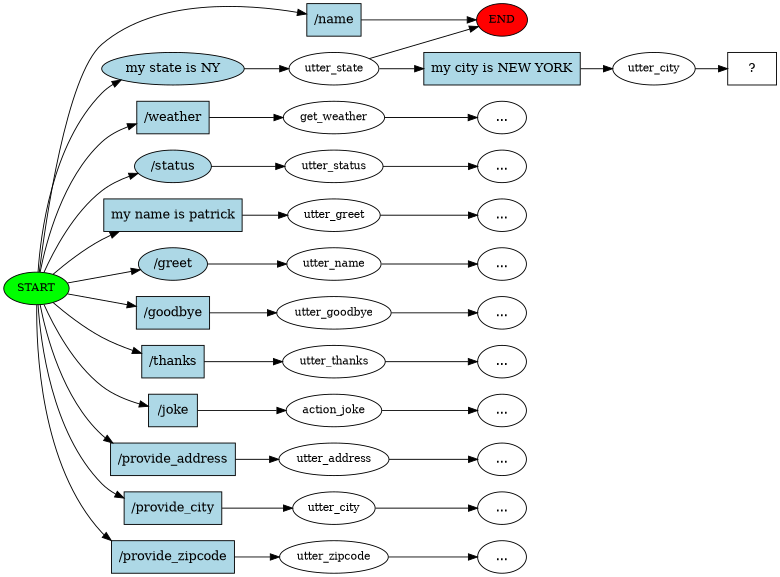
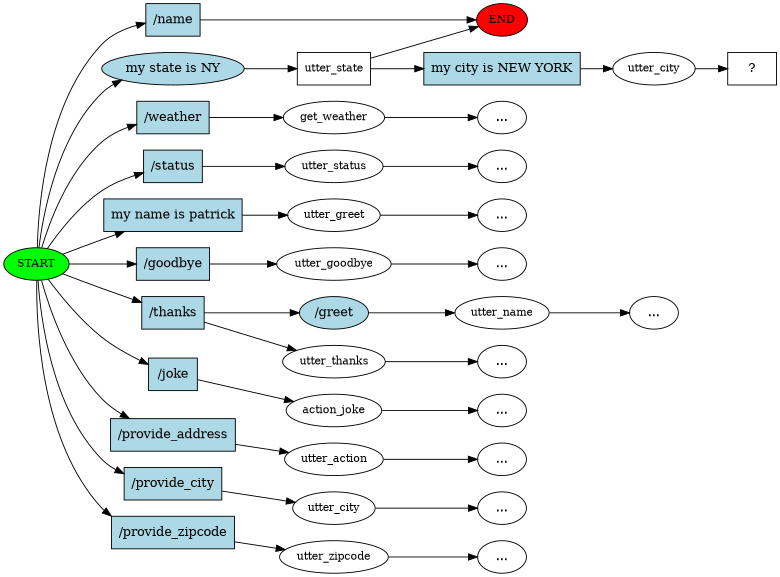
(334, 69) -> (334, 69)
(173, 166) -> (173, 166)
(99, 277) -> (247, 313)
(334, 459) -> (334, 459)
